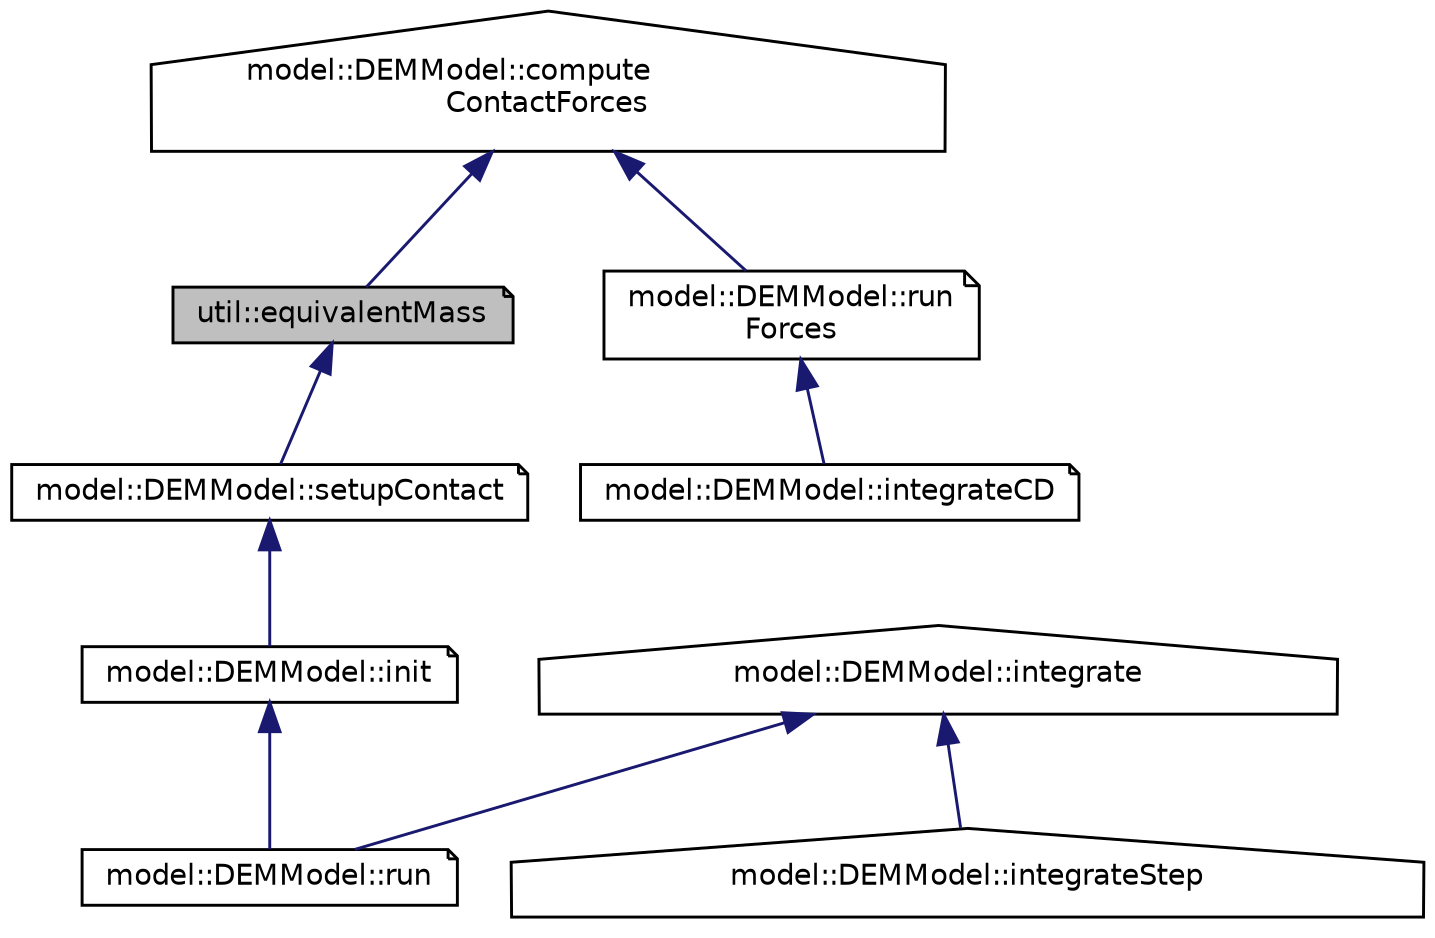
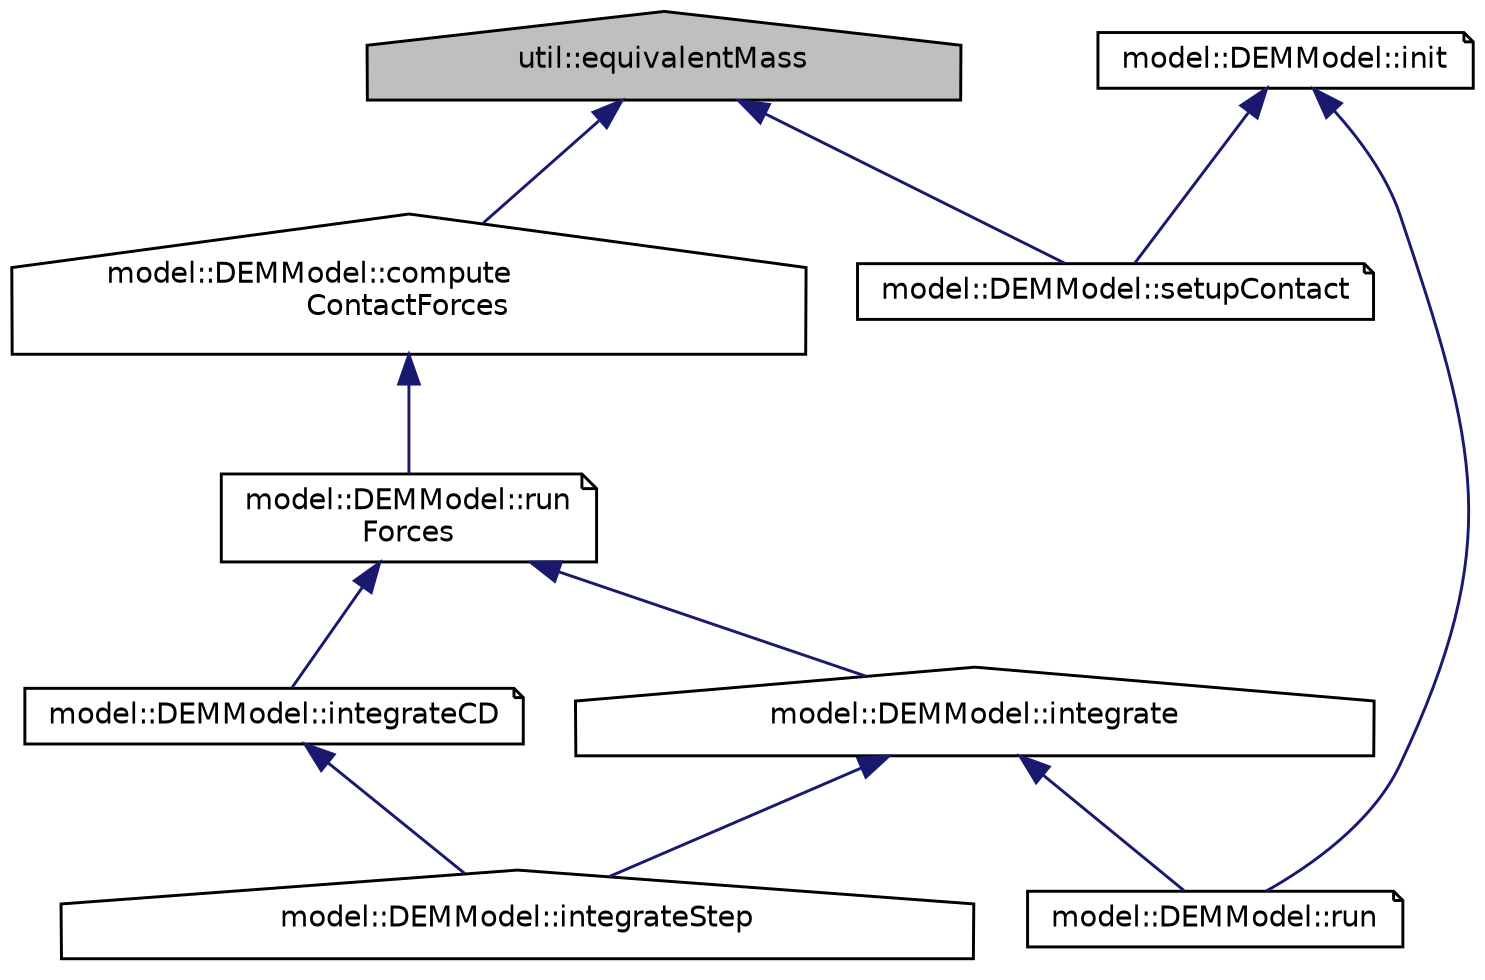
(419, 230) -> (541, 172)
(343, 315) -> (664, 60)
(270, 599) -> (1192, 188)
none -> (712, 624)
none -> (396, 818)
